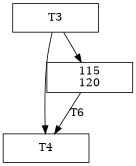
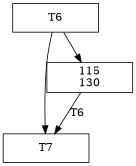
(56, 18) -> (56, 18)
(90, 77) -> (90, 77)
(46, 148) -> (46, 148)
